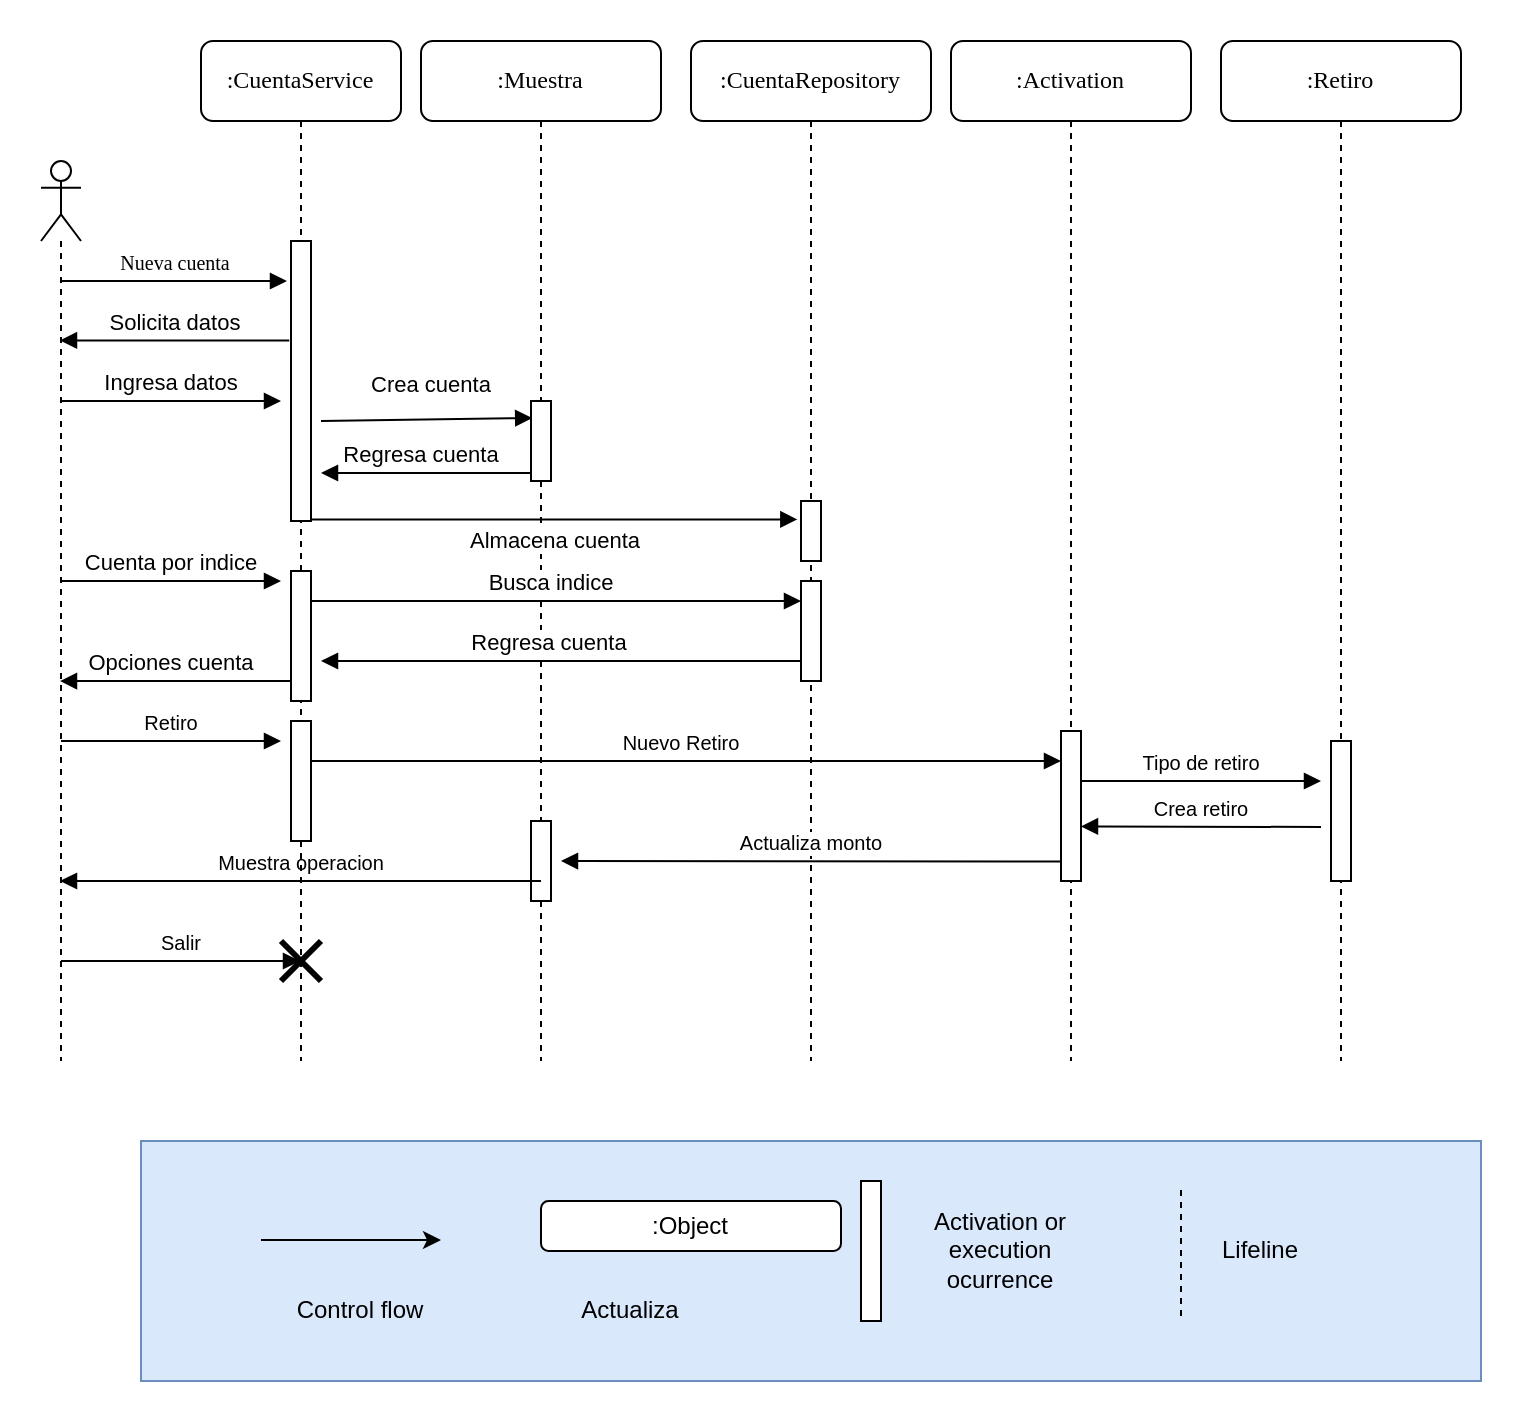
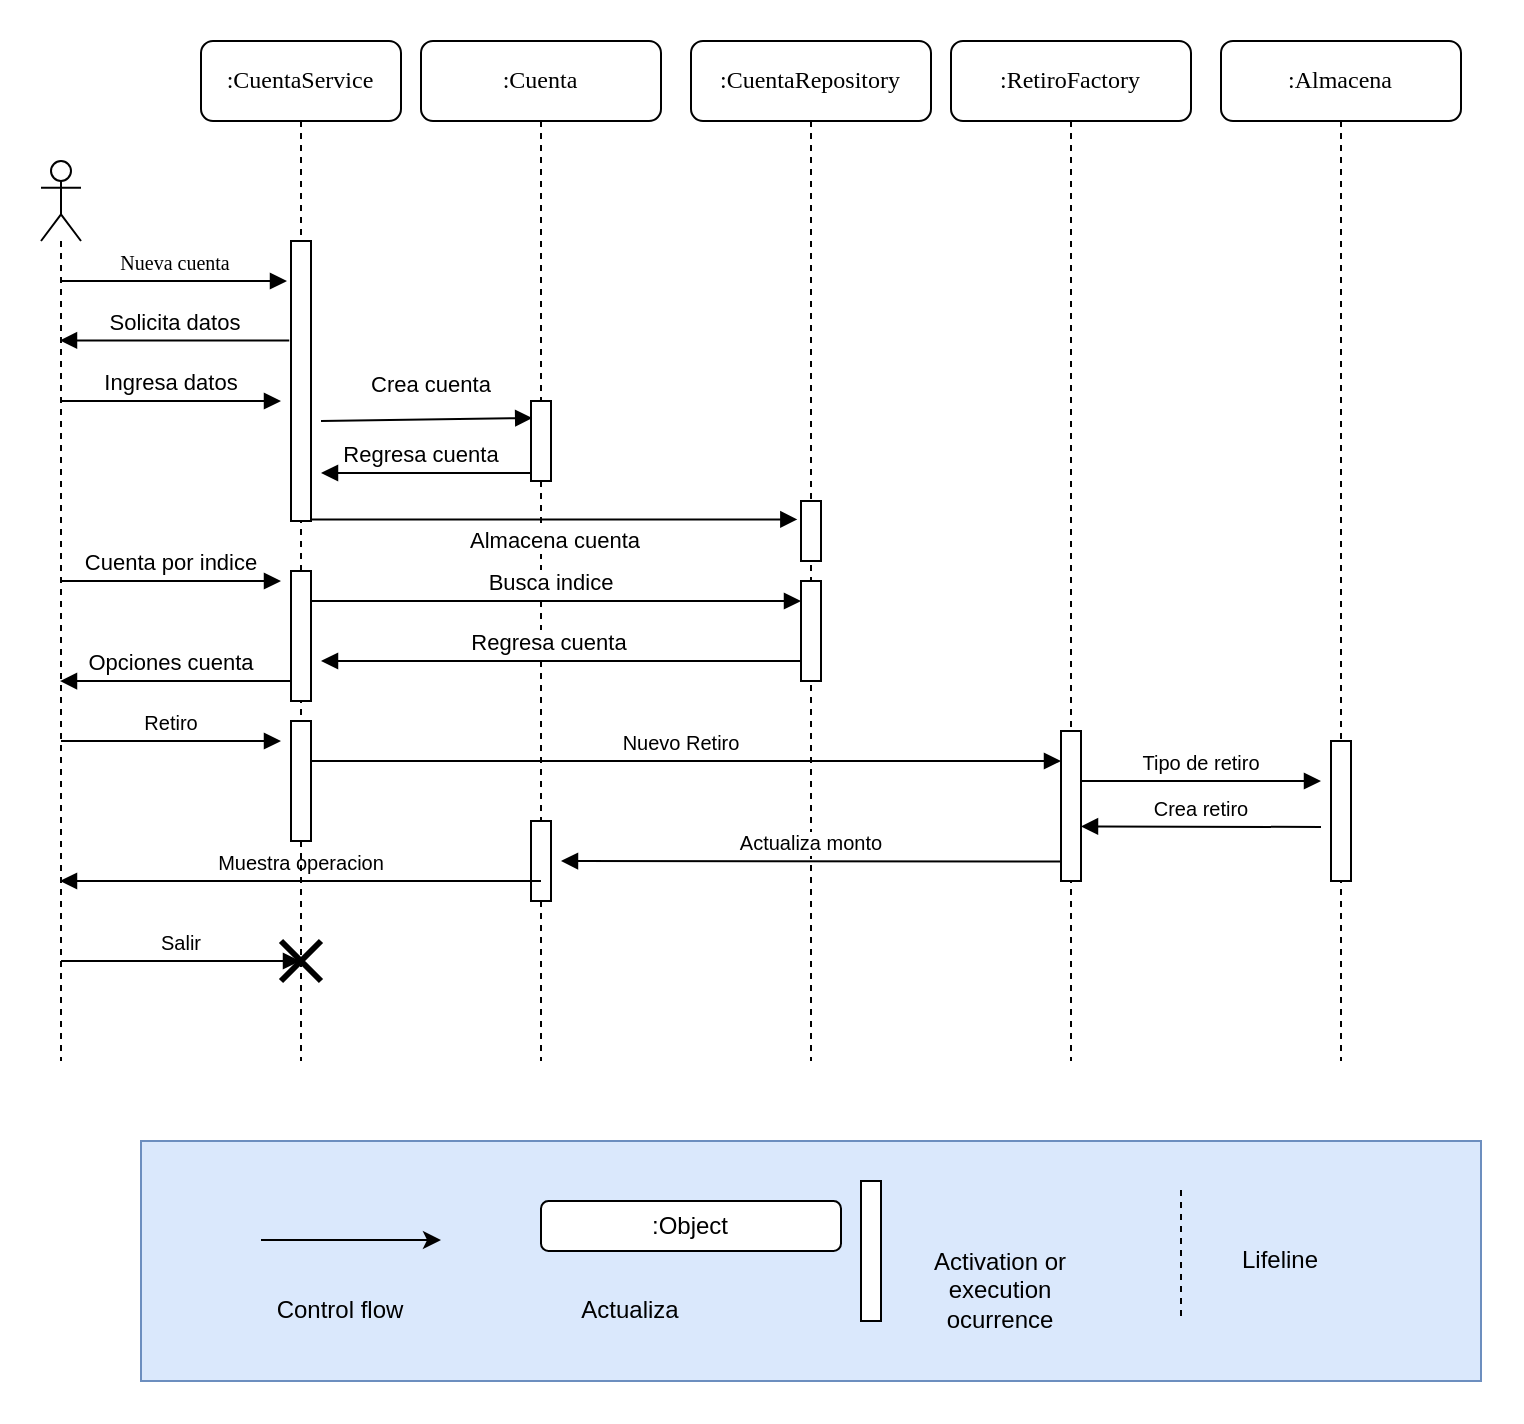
(541, 81) -> (541, 81)
(1071, 81) -> (1071, 81)
(1341, 81) -> (1341, 81)
(1001, 1251) -> (1001, 1291)
(1261, 1251) -> (1281, 1261)
(361, 1311) -> (341, 1311)
